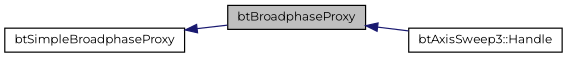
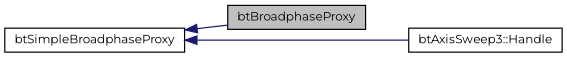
(393, 29) -> (303, 40)
